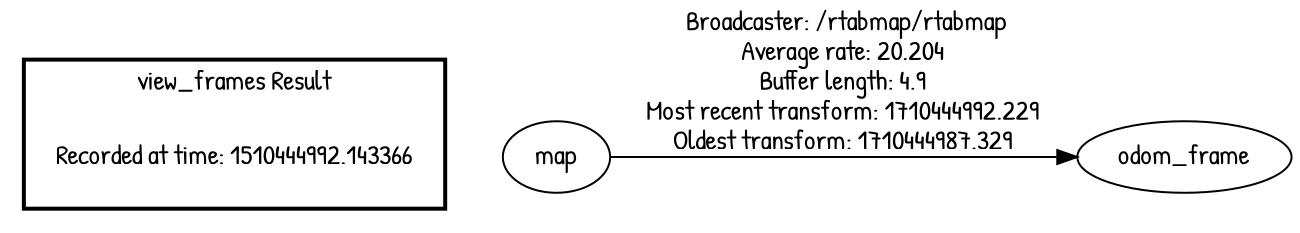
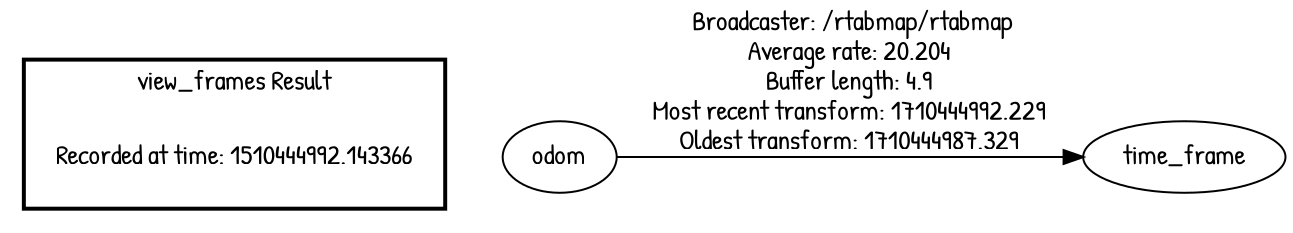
(556, 157) -> (560, 157)
(1184, 157) -> (1184, 157)
